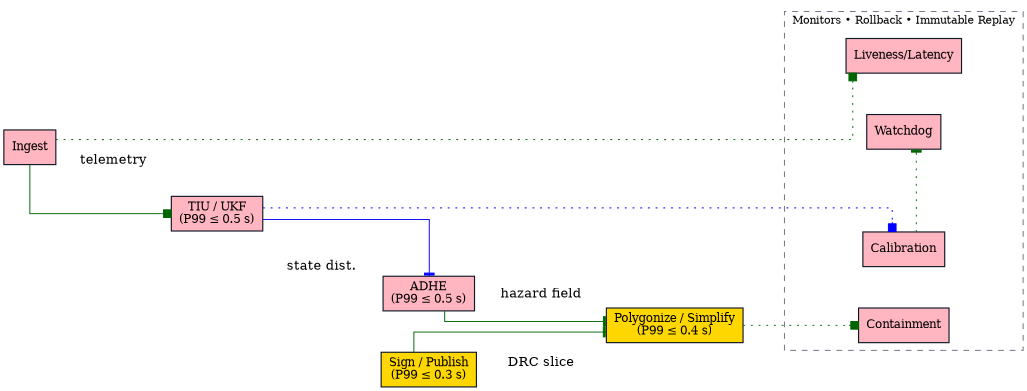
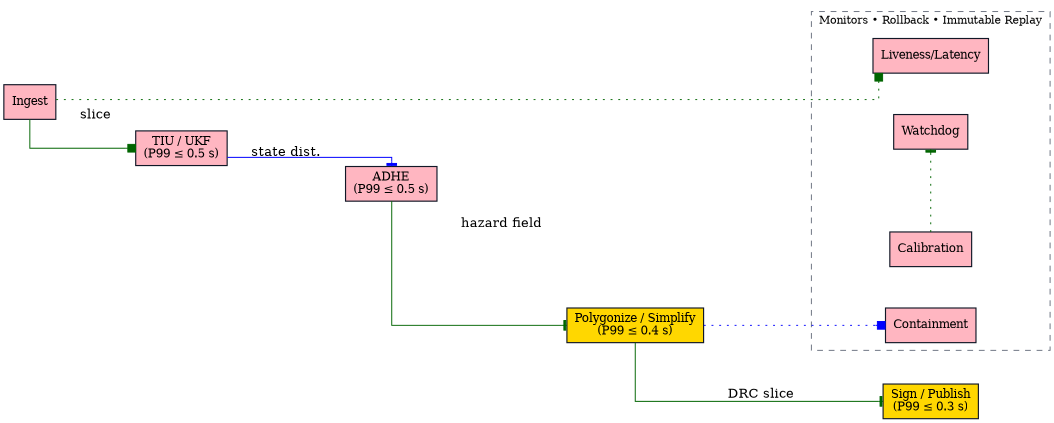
(114, 160) -> (96, 115)
(585, 208) -> none
(796, 325) -> (790, 325)
(498, 332) -> (727, 401)
